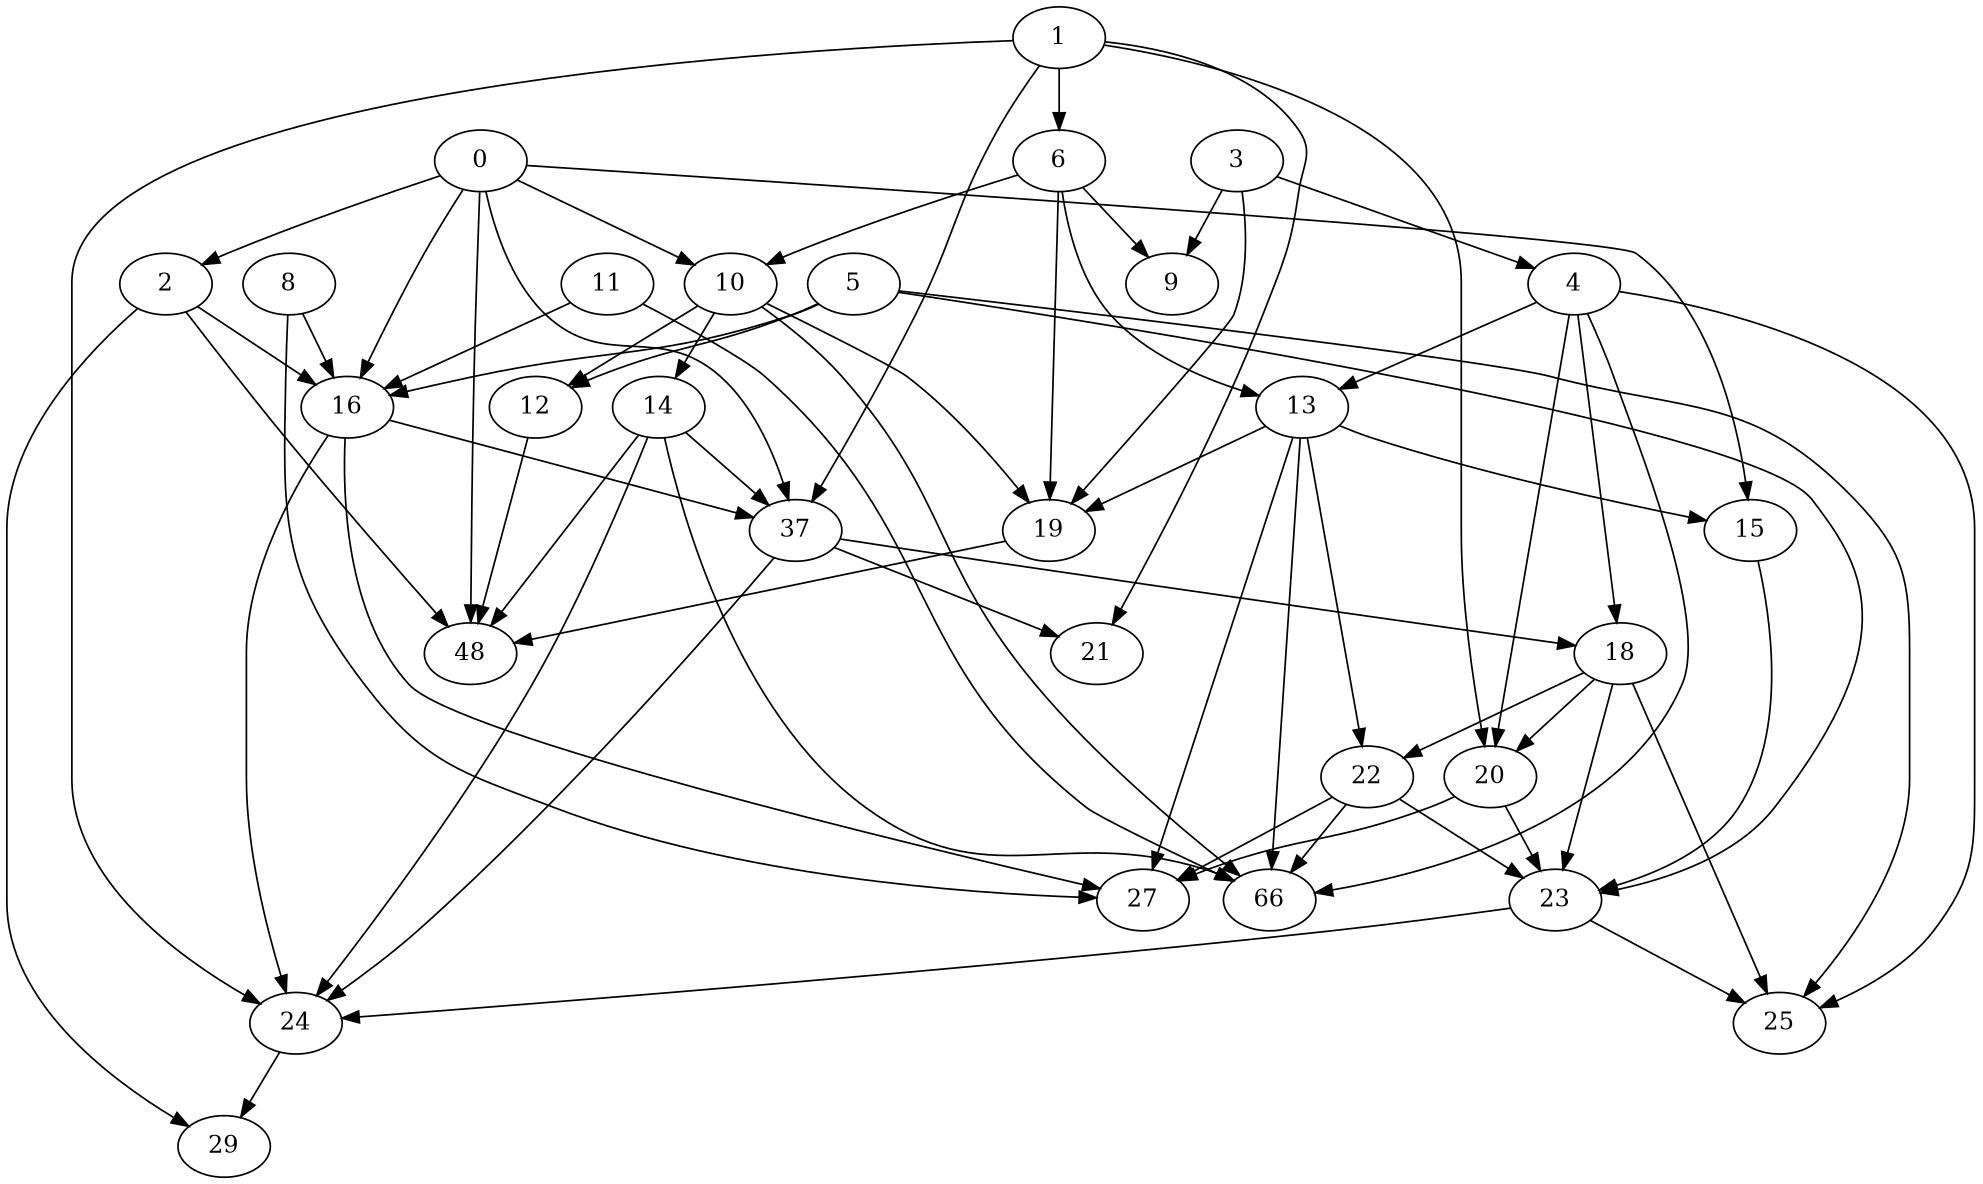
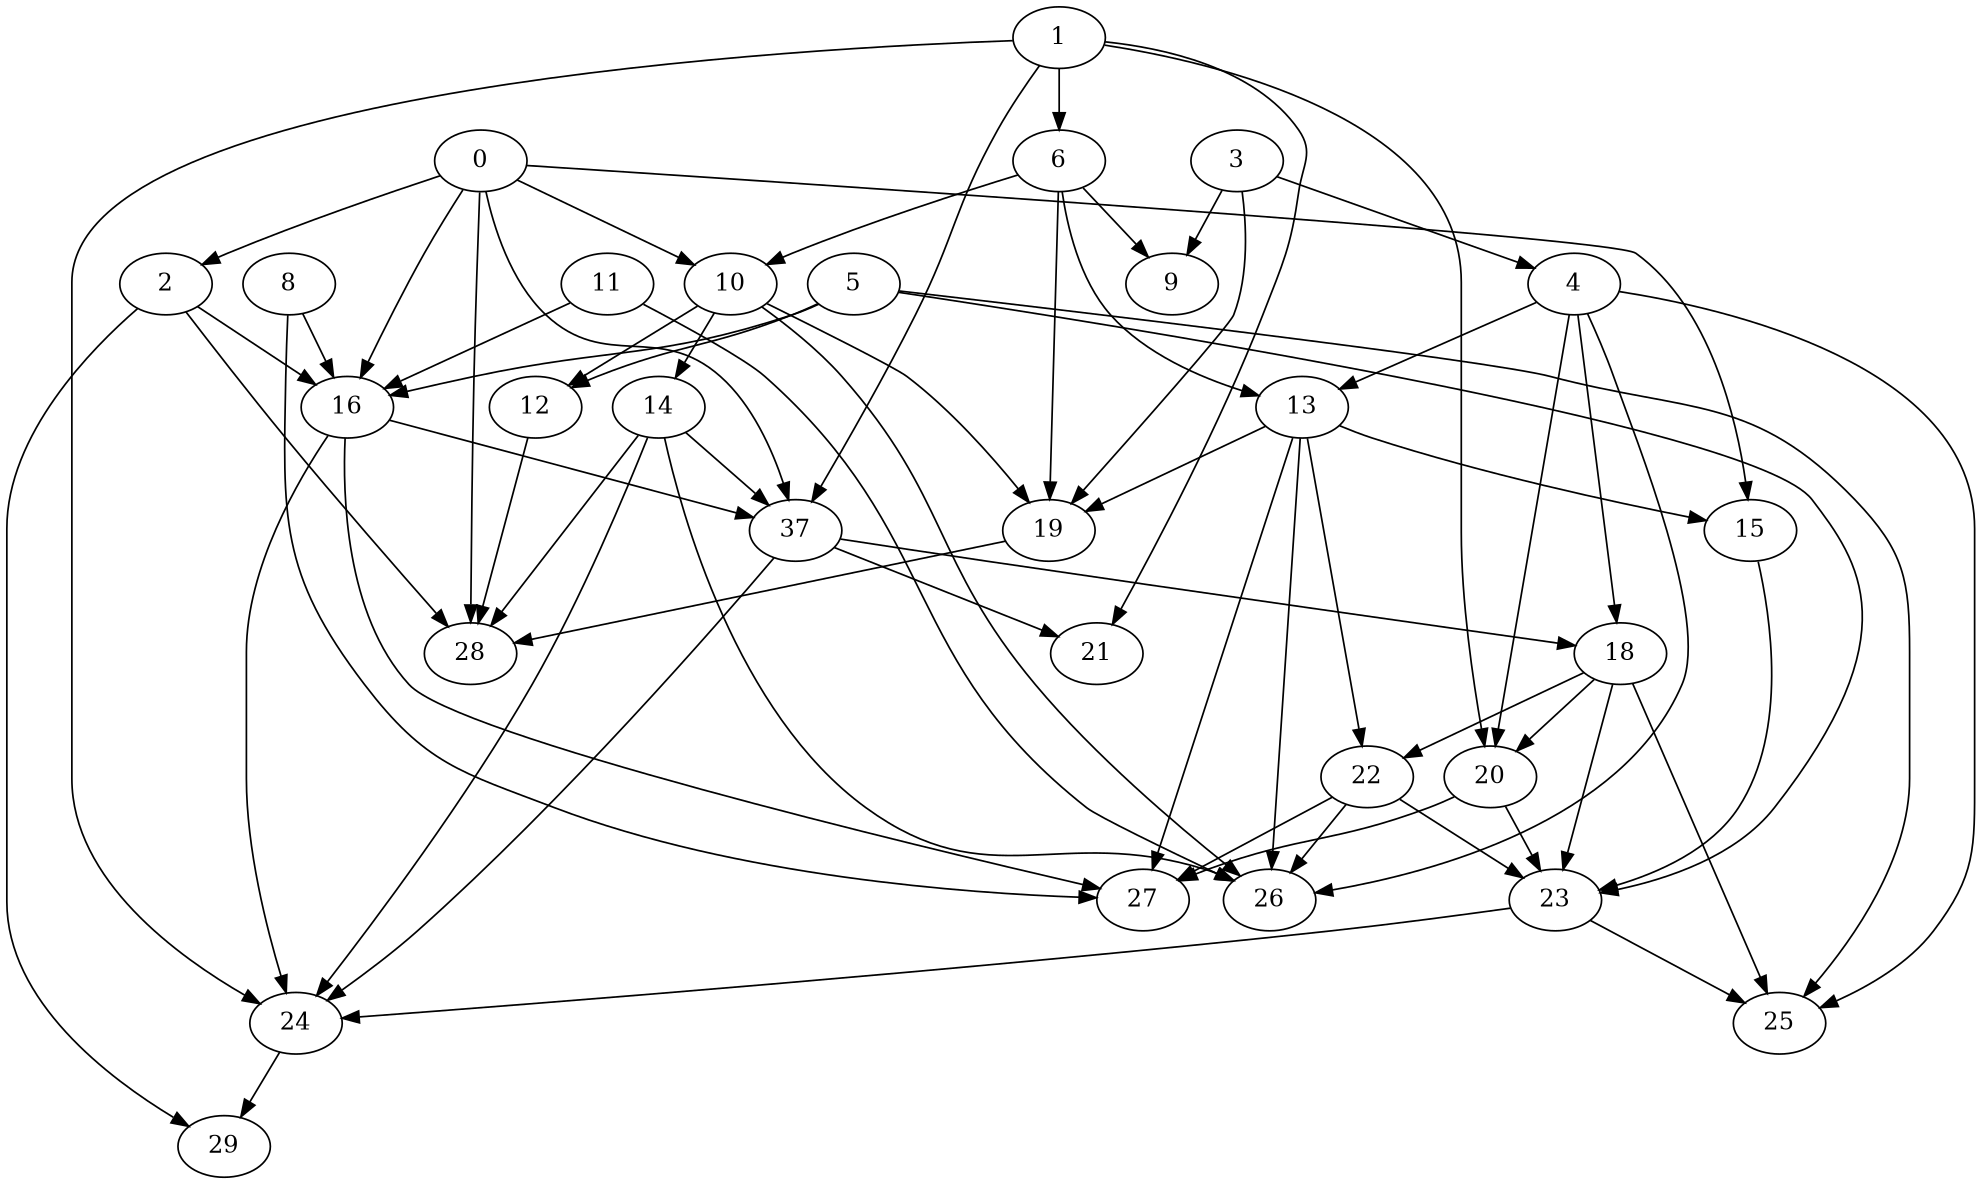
(471, 654) -> (471, 654)
(1270, 900) -> (1270, 900)
